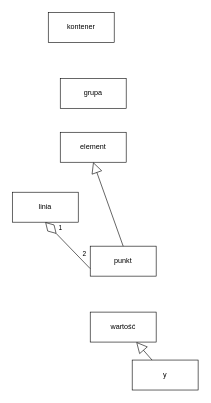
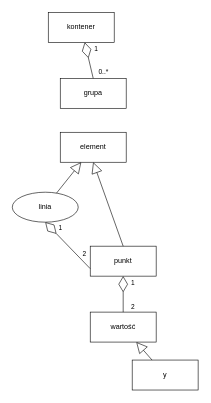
none -> (91, 68)
none -> (66, 182)
(45, 207) -> (45, 207)
none -> (123, 302)
